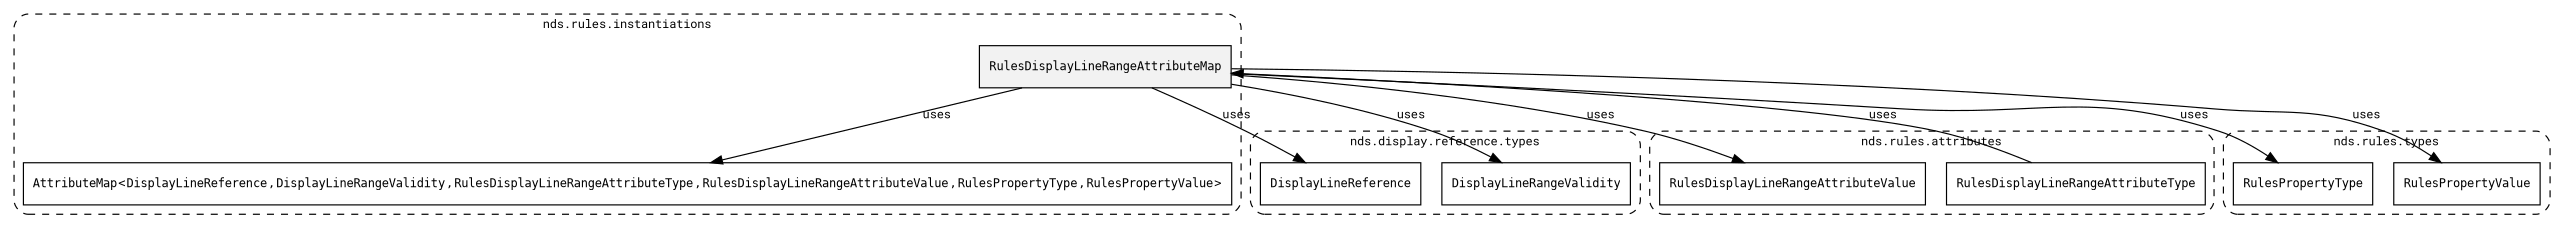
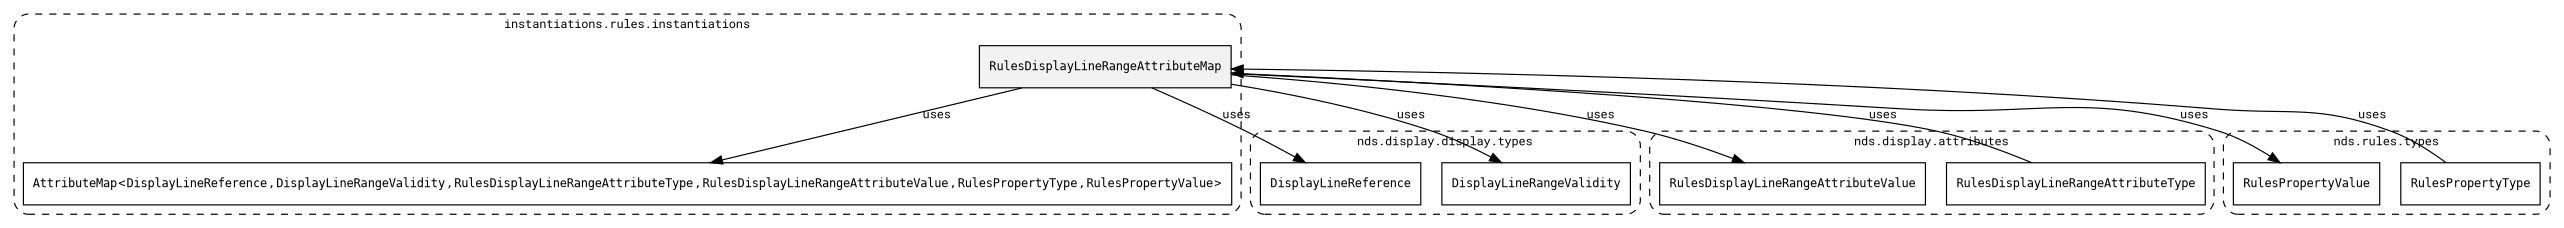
(628, 25) -> (628, 25)
(1780, 102) -> (1850, 87)
(1445, 142) -> (1445, 142)
(1932, 142) -> (1932, 142)
